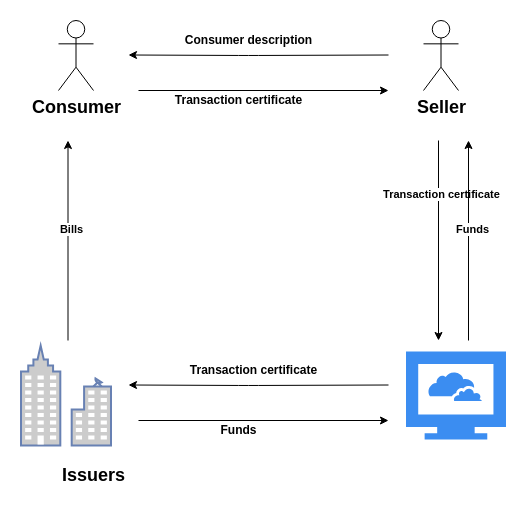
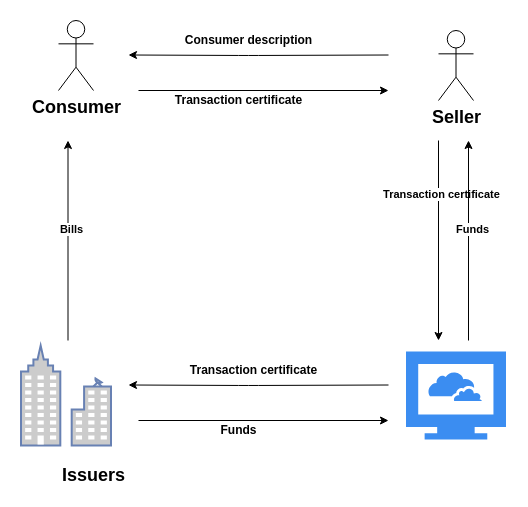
(441, 56) -> (456, 66)
